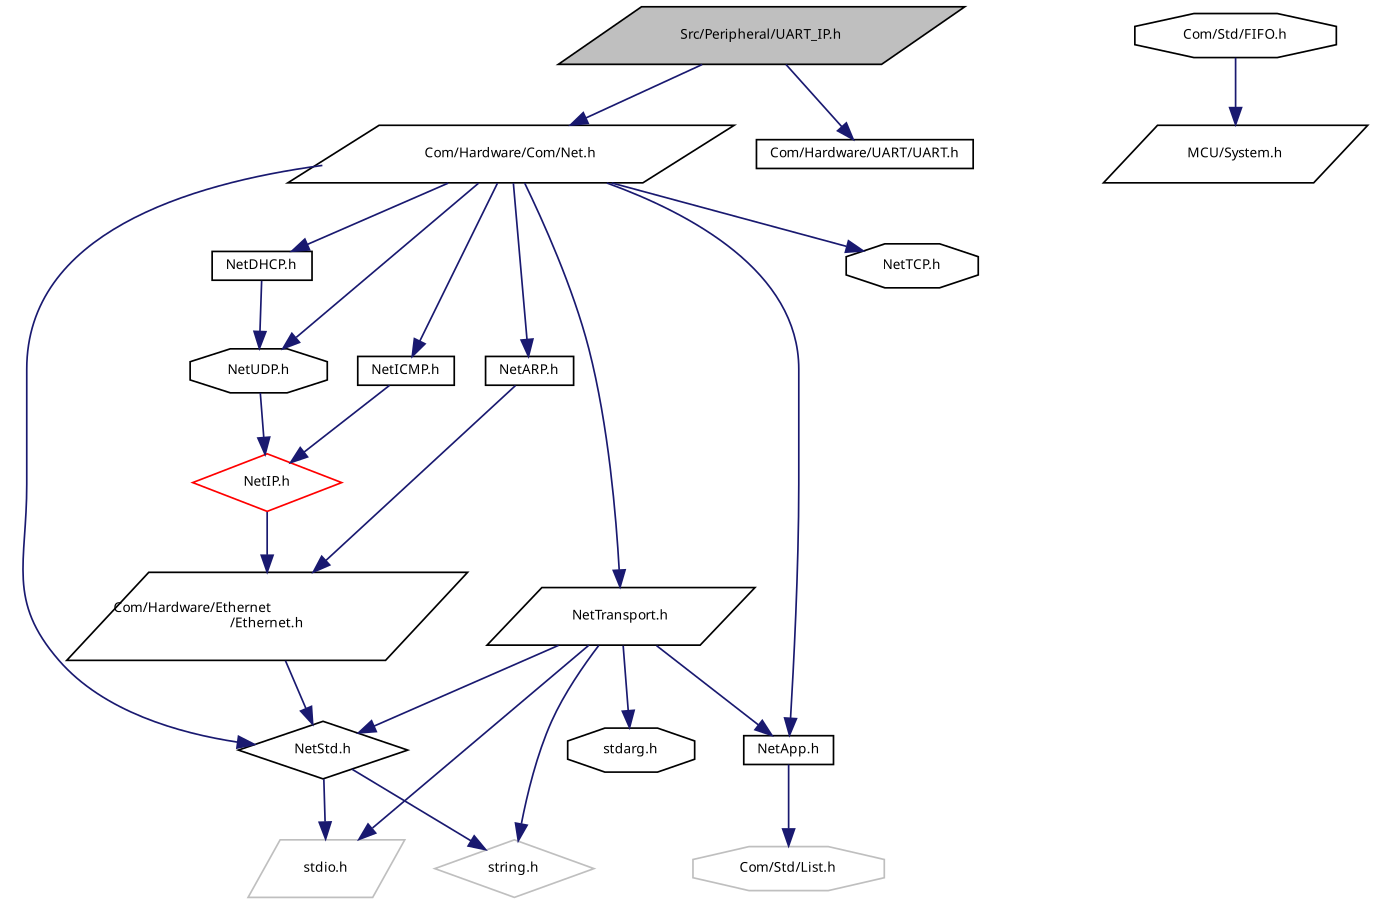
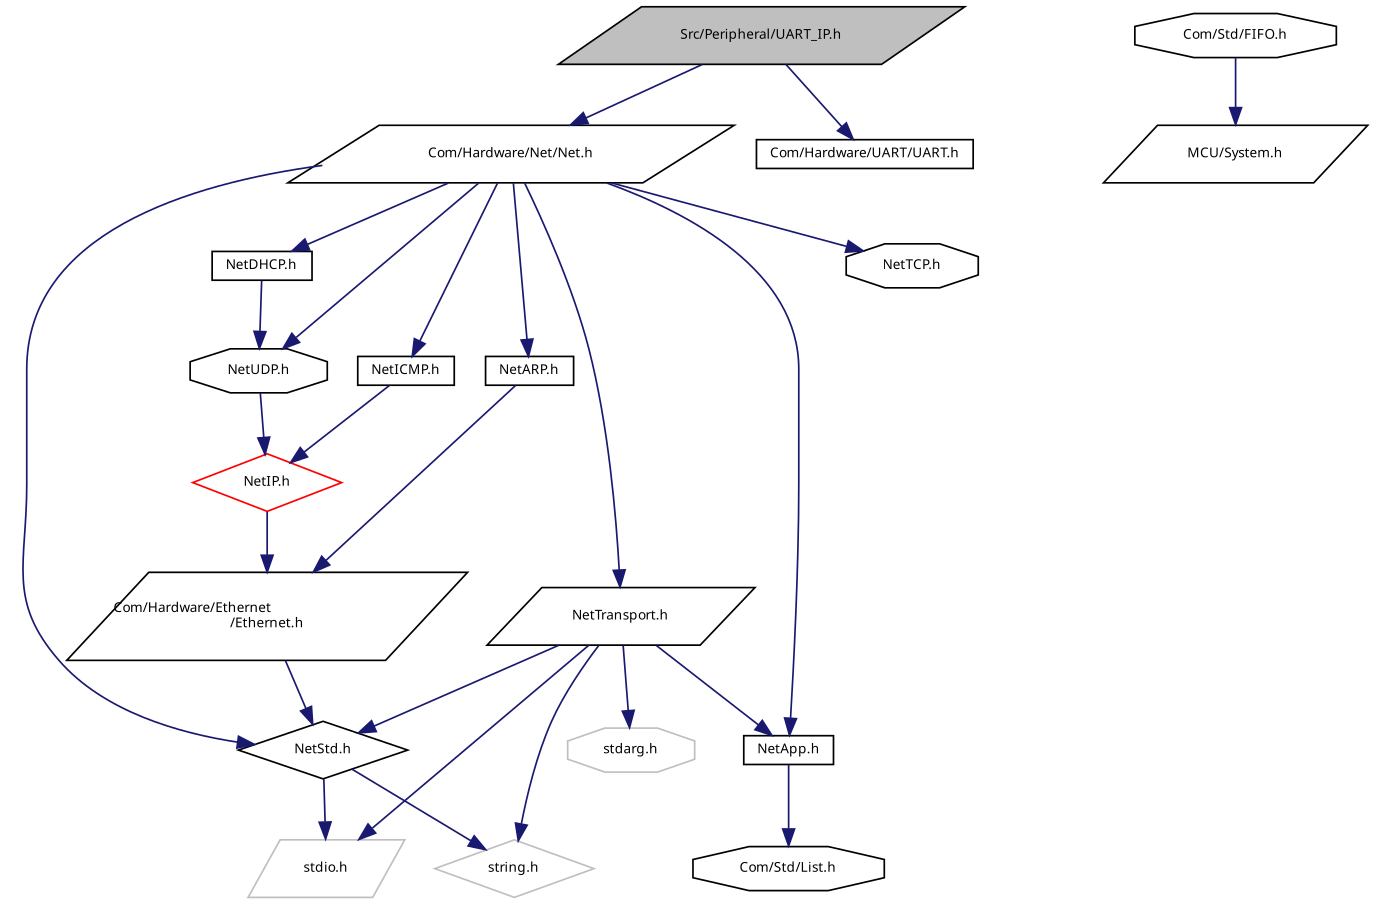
(511, 154) -> (511, 154)
(631, 750) -> (631, 750)
(789, 869) -> (789, 869)
